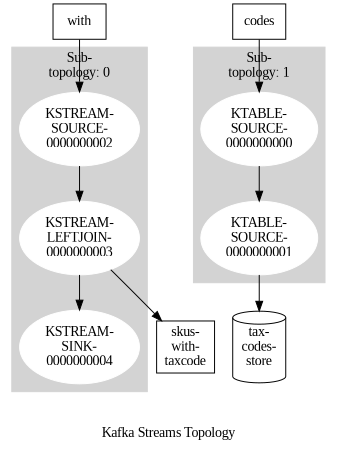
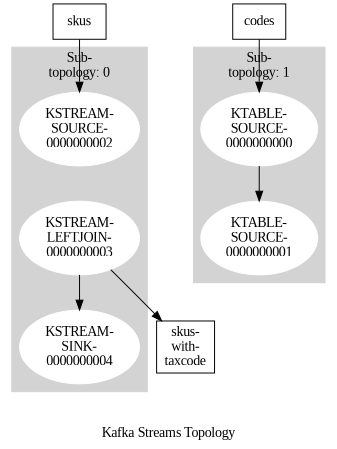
(80, 22) -> (80, 22)
(80, 179) -> none
(259, 347) -> none
